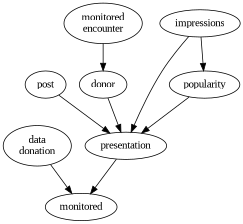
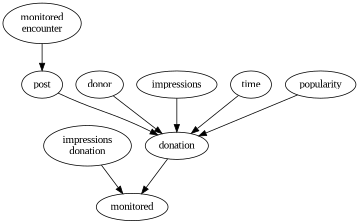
(202, 50) -> none
(103, 54) -> (42, 54)
none -> (251, 85)
(37, 146) -> (88, 146)
(126, 146) -> (177, 146)
